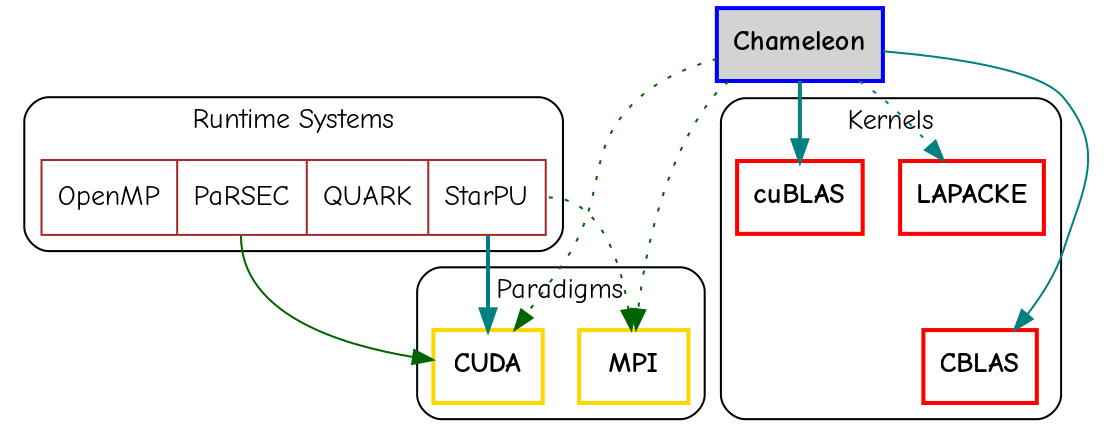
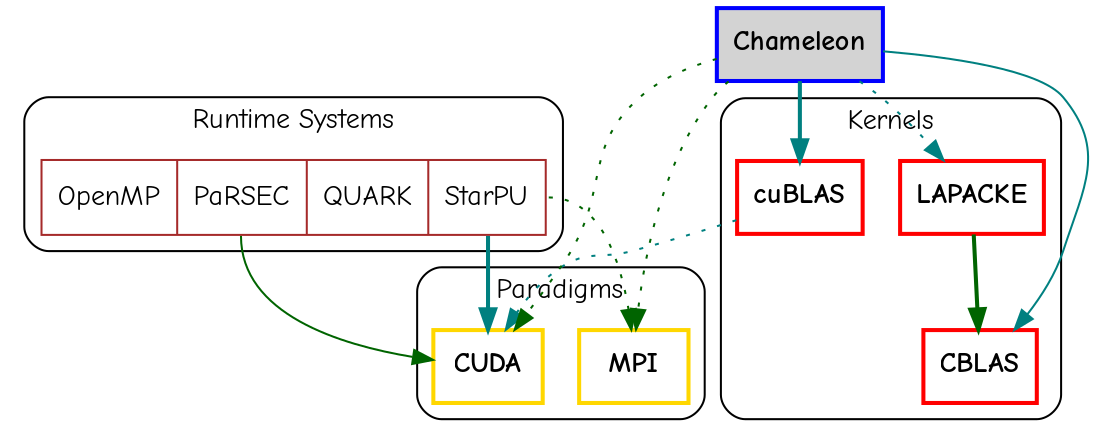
none -> (630, 251)
none -> (976, 272)
